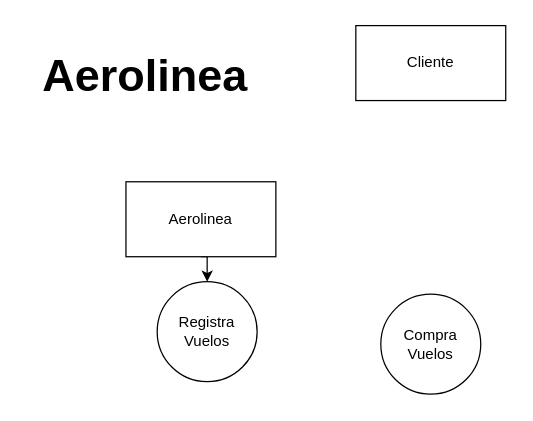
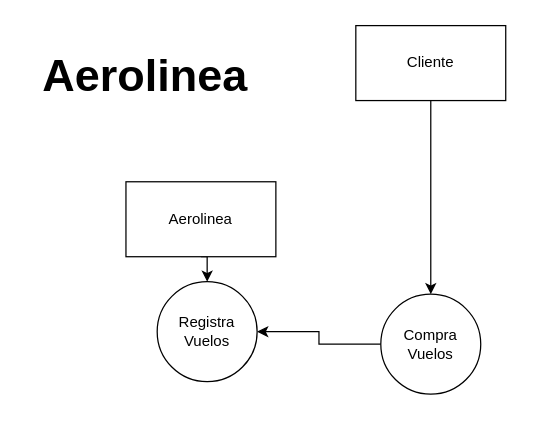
none -> (431, 193)
none -> (319, 342)
